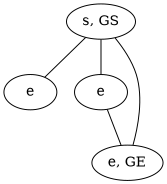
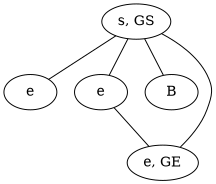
none -> (172, 92)
